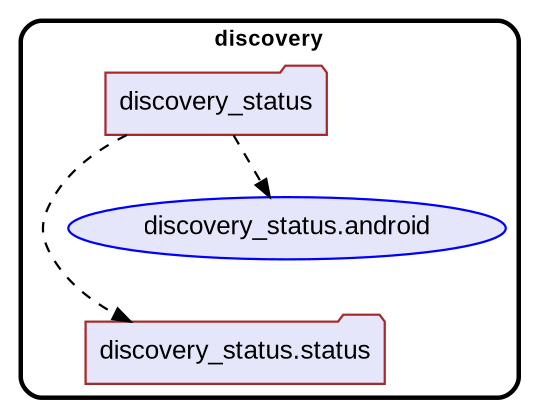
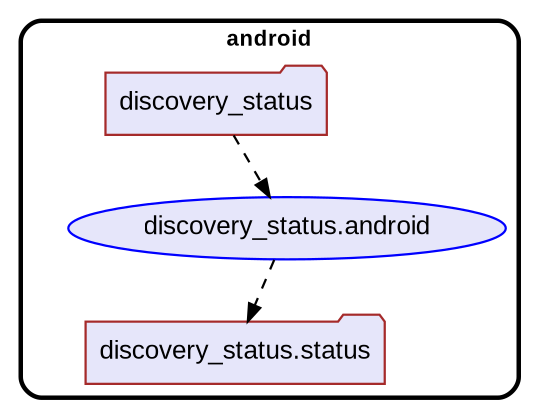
(270, 40) -> (270, 40)
(44, 221) -> (265, 283)
